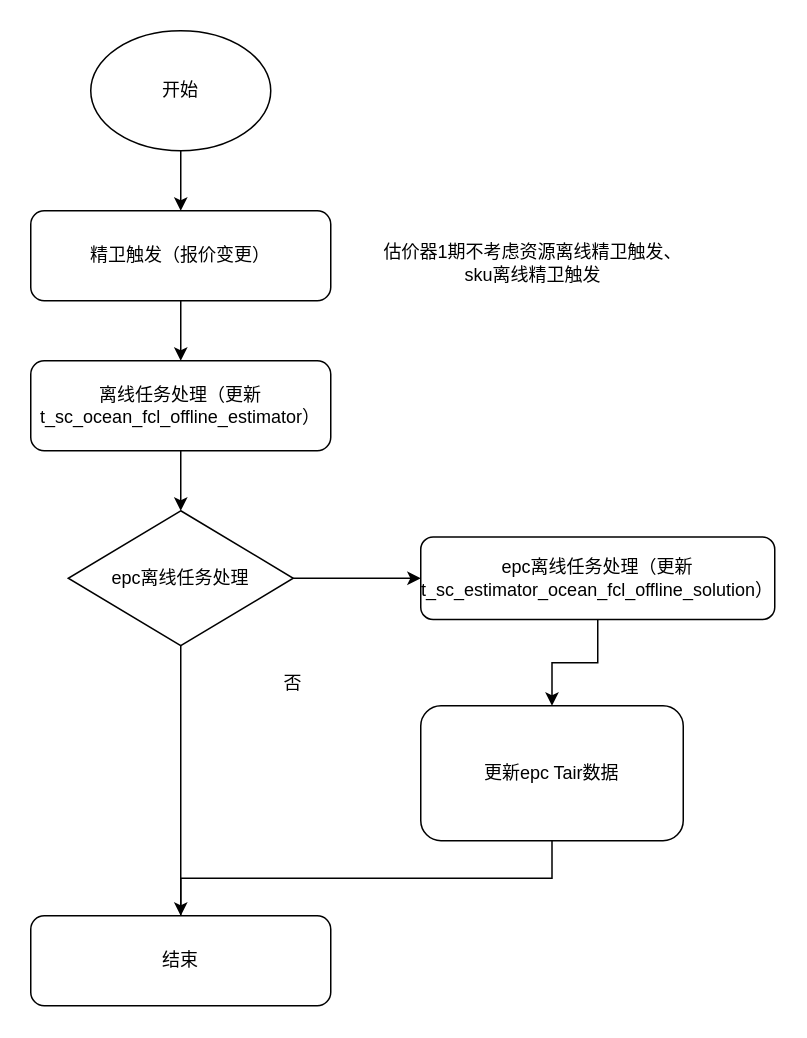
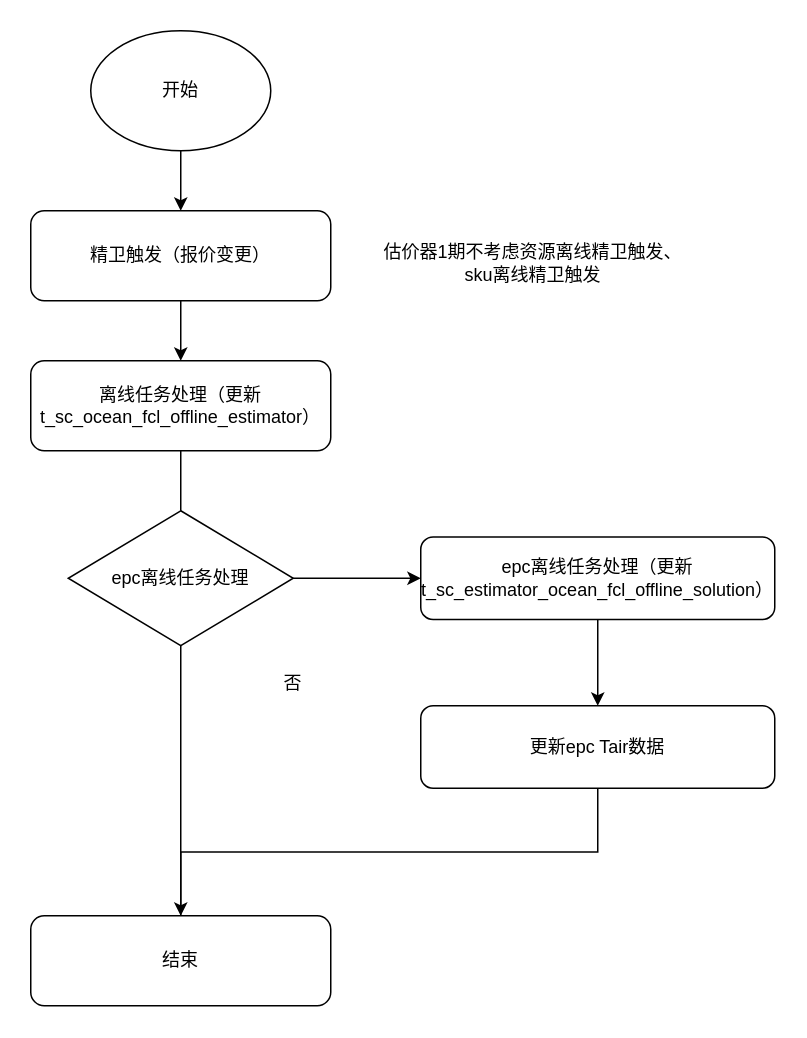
(181, 499) -> (181, 502)
(552, 773) -> (598, 747)
